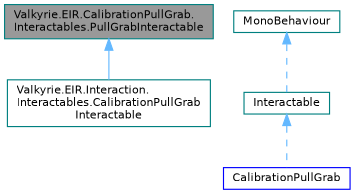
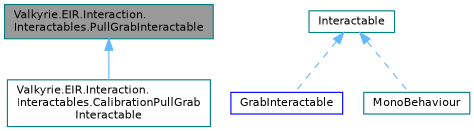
(109, 22) -> (109, 22)
(287, 68) -> (388, 67)
(287, 178) -> (287, 103)
